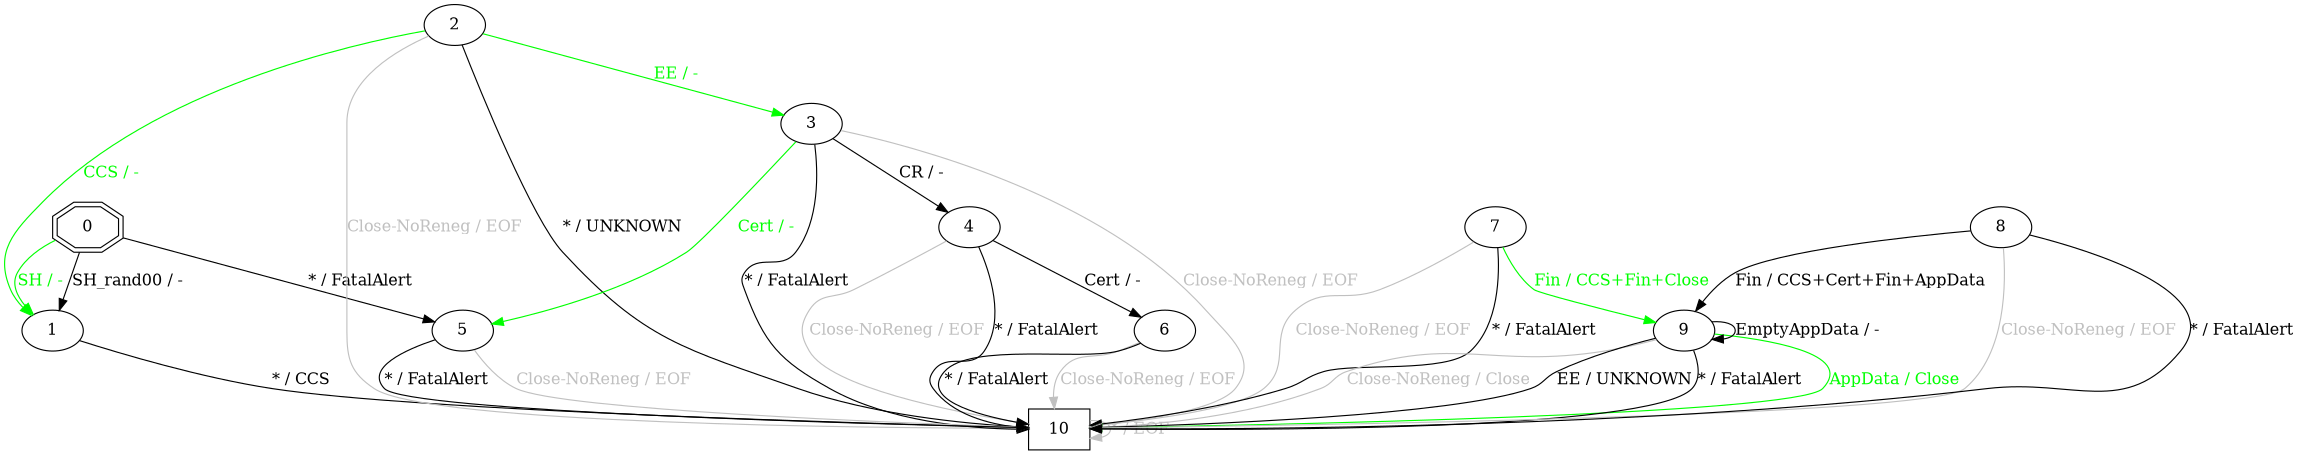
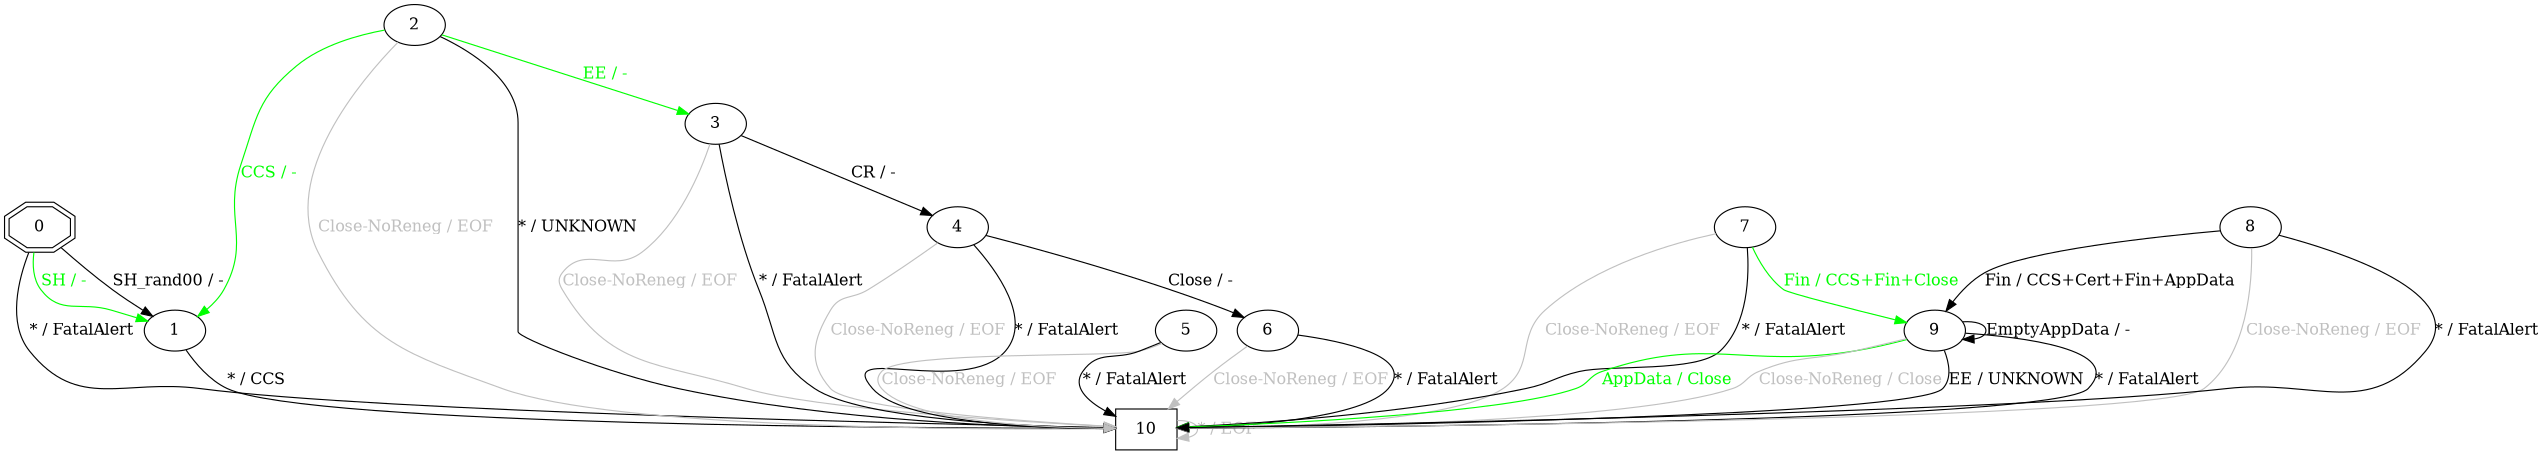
(669, 263) -> none
(273, 278) -> (509, 410)
(1113, 281) -> (1201, 281)
